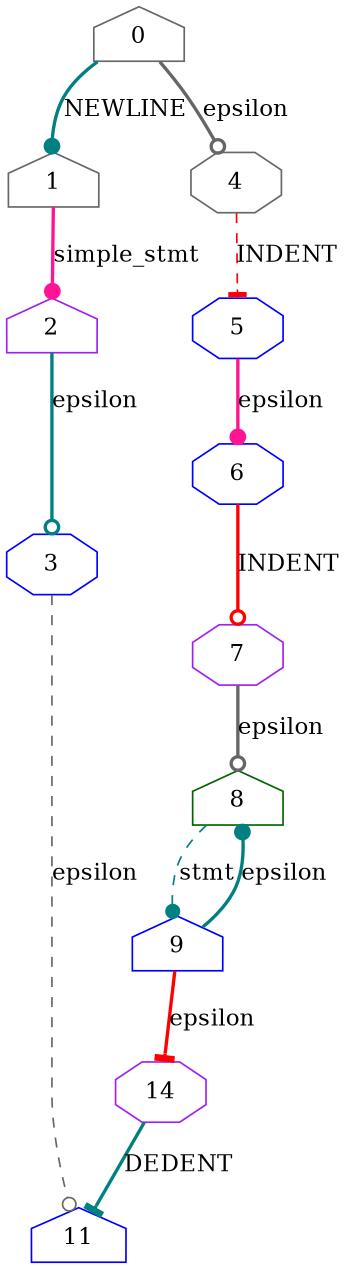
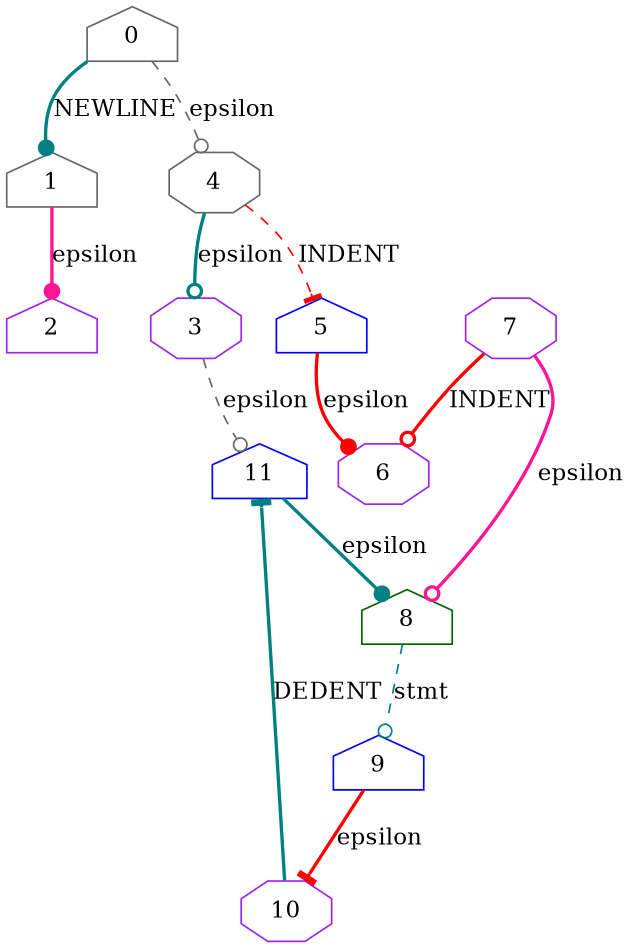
(189, 100) -> (178, 99)
(127, 255) -> (95, 255)
(238, 328) -> (322, 328)
(238, 394) -> (319, 401)
(52, 436) -> (197, 248)
(238, 474) -> (384, 474)
(238, 557) -> (446, 392)
(52, 564) -> (196, 328)
(238, 721) -> (520, 480)
(179, 860) -> (394, 684)
(235, 889) -> (330, 544)
(161, 1092) -> (286, 911)
